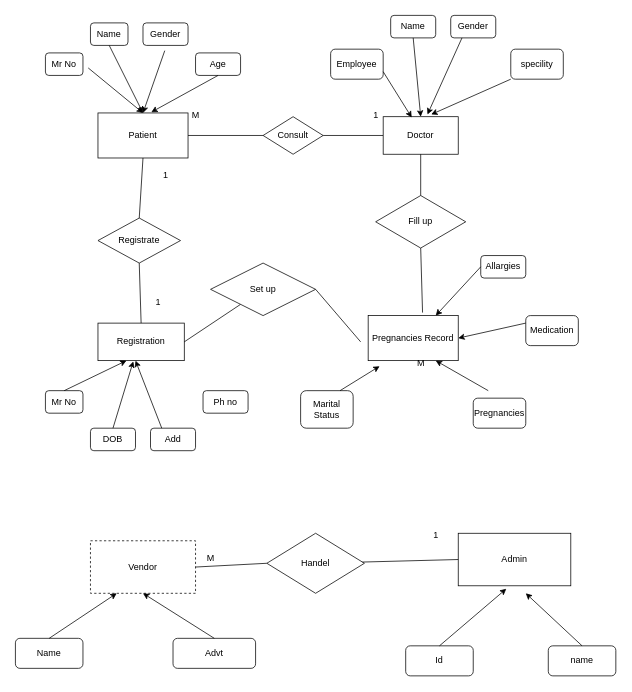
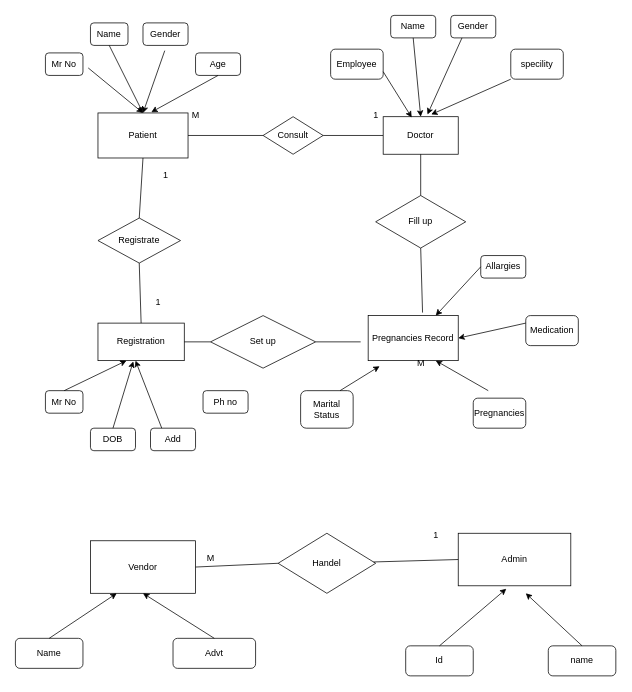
(263, 289) -> (263, 342)
(315, 563) -> (327, 563)
(143, 567) -> (143, 567)
